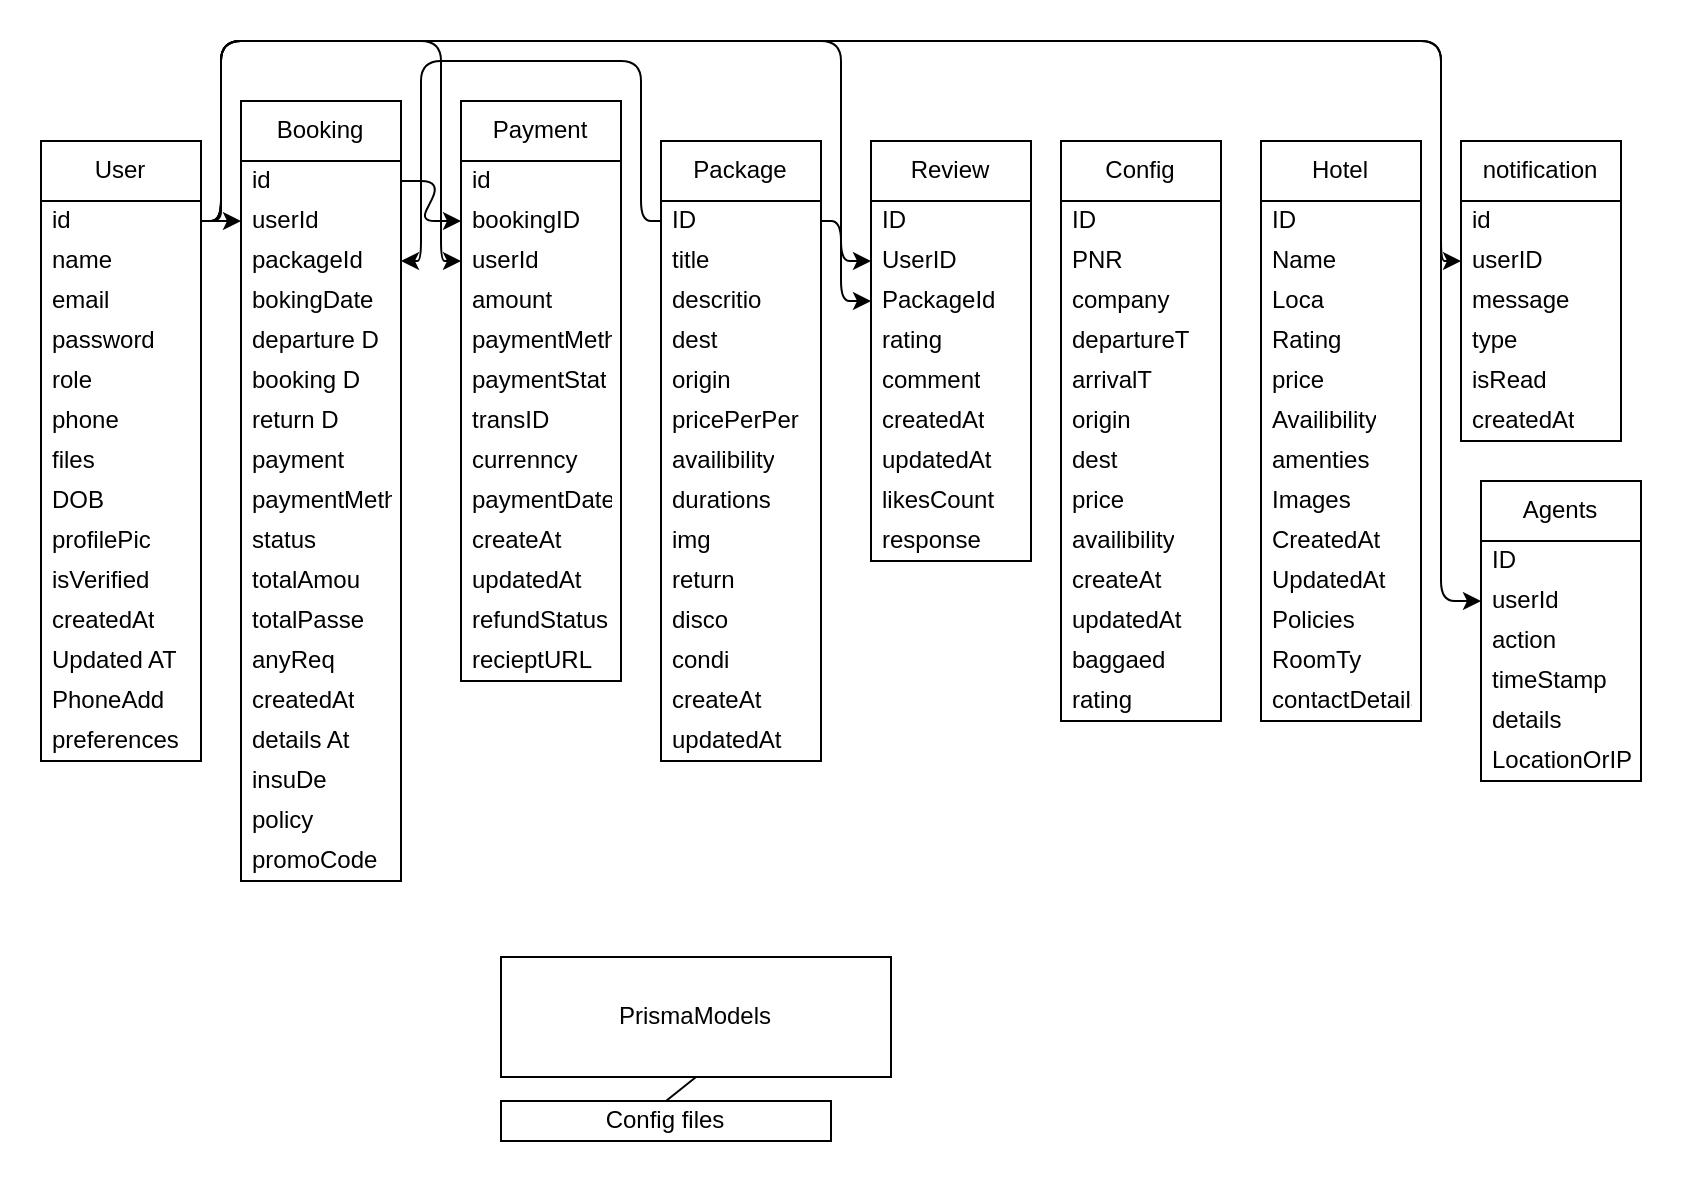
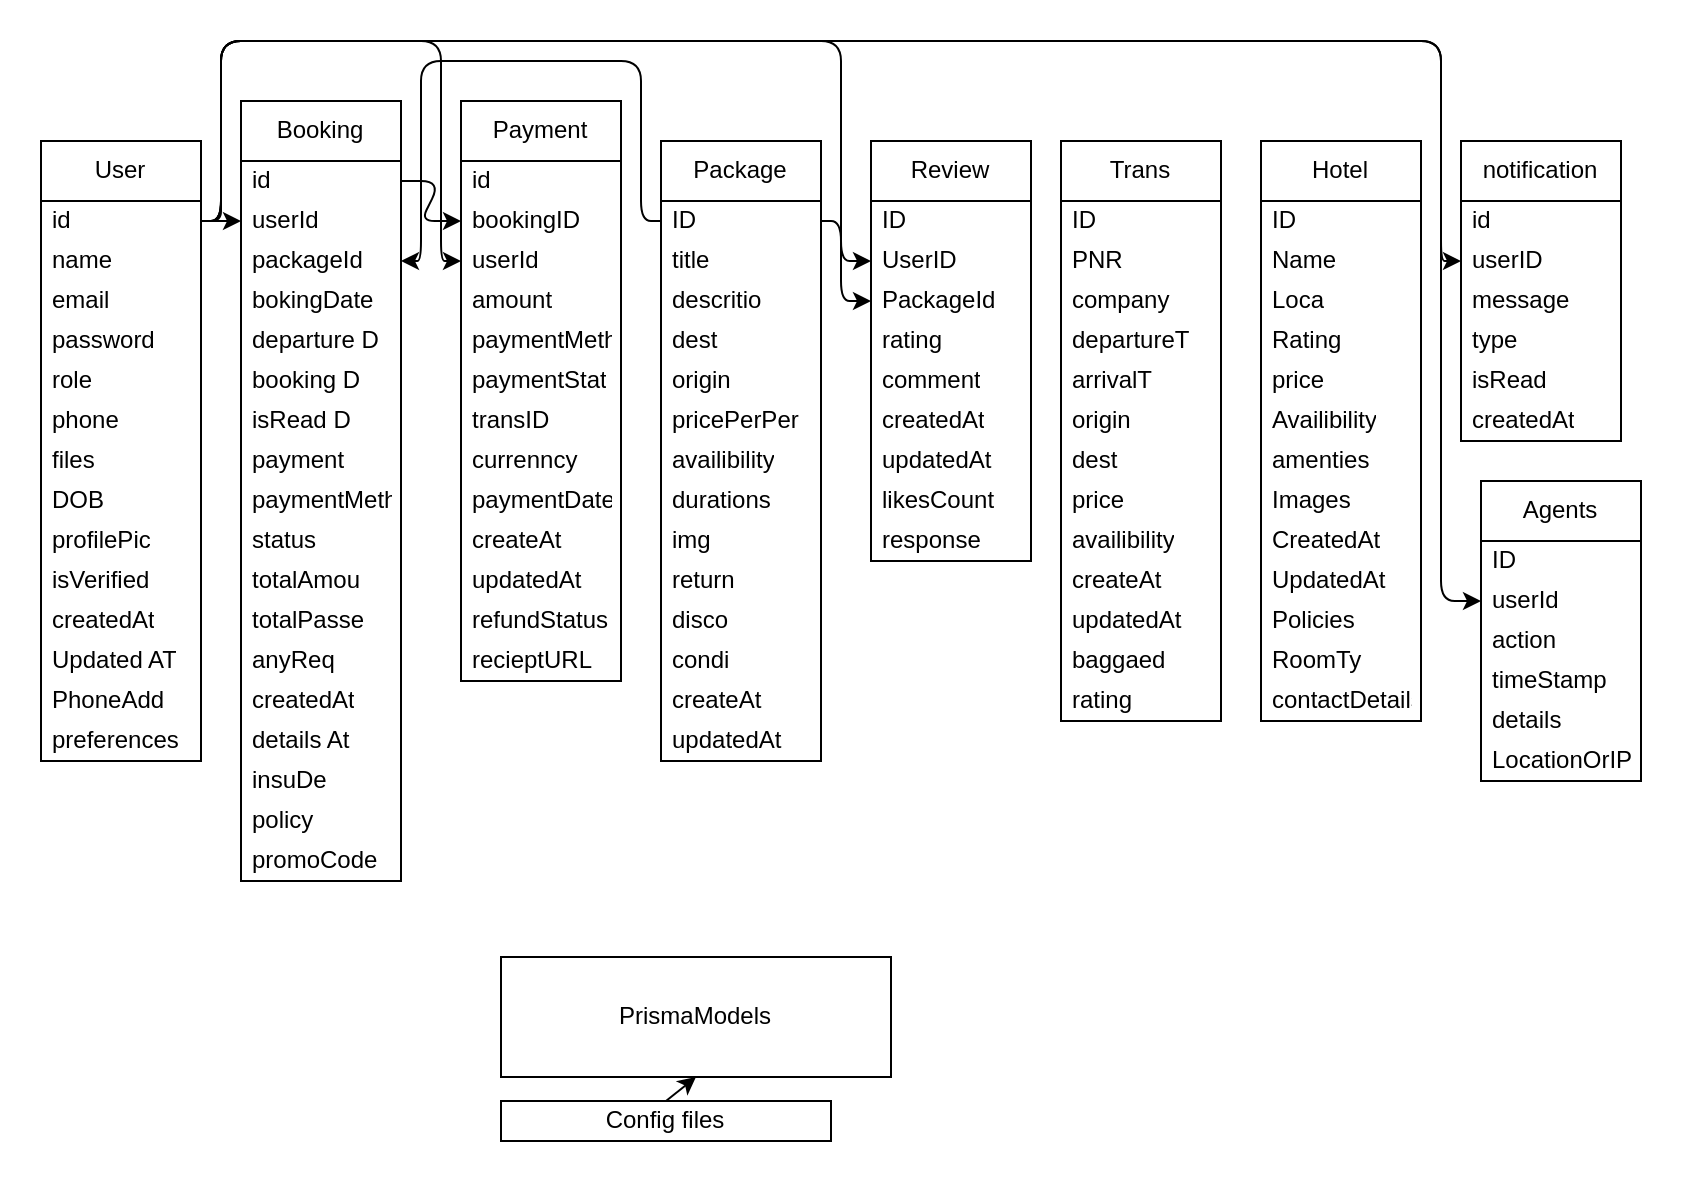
(1141, 171) -> (1141, 171)
(304, 421) -> (301, 421)
(690, 1082) -> (684, 1086)
